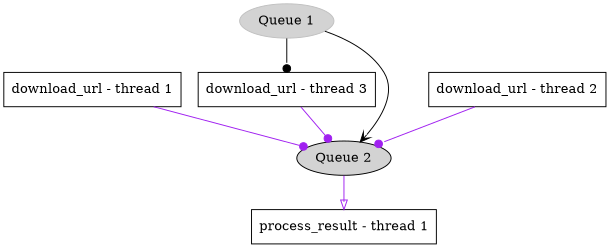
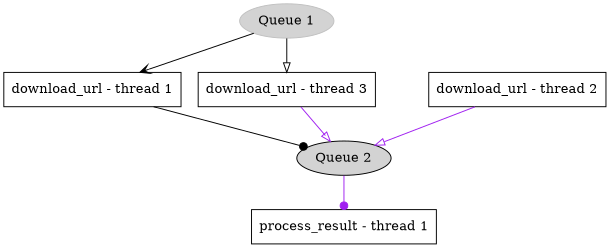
(287, 51) -> (287, 51)
(383, 71) -> (201, 51)
(313, 121) -> (313, 121)
(430, 124) -> (430, 124)
(227, 126) -> (227, 126)
(344, 189) -> (344, 189)
